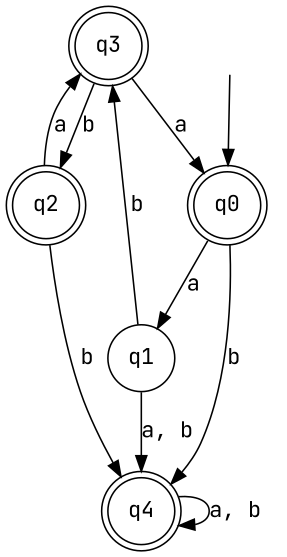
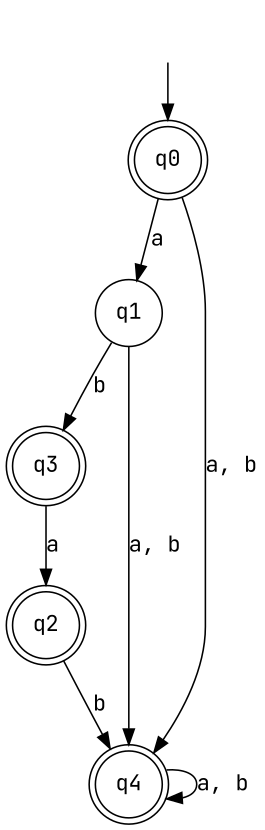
(163, 119) -> none
(50, 124) -> none
(89, 126) -> (53, 546)
(234, 358) -> (232, 466)
